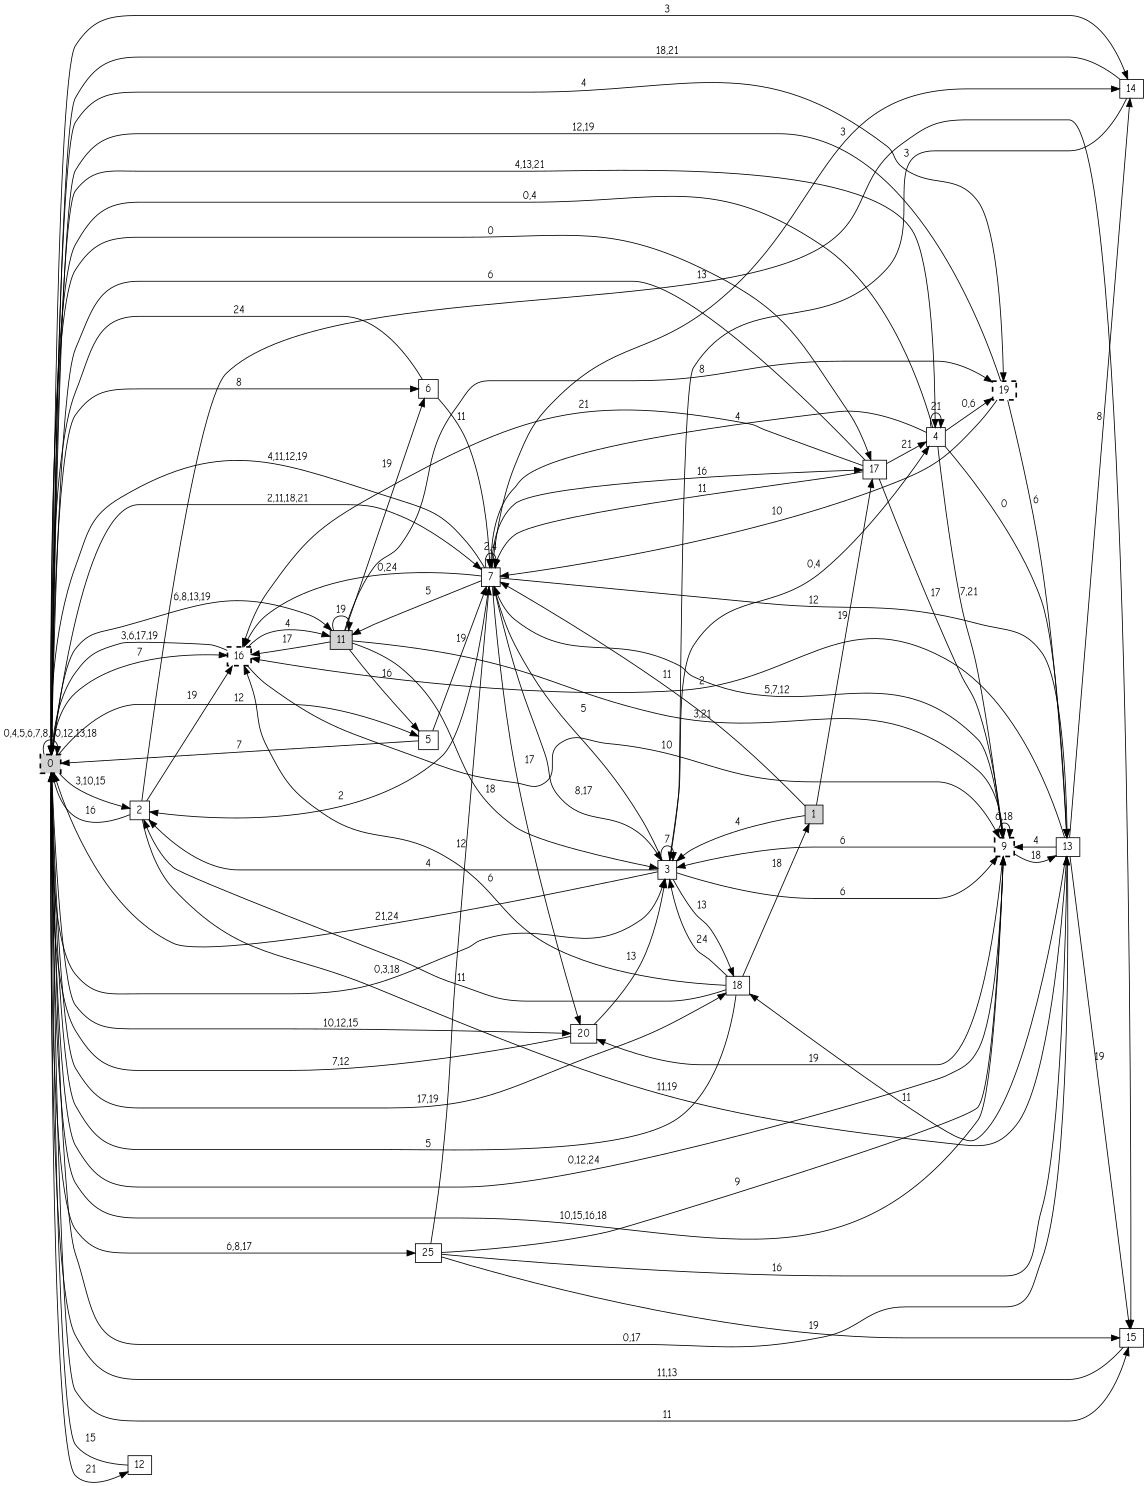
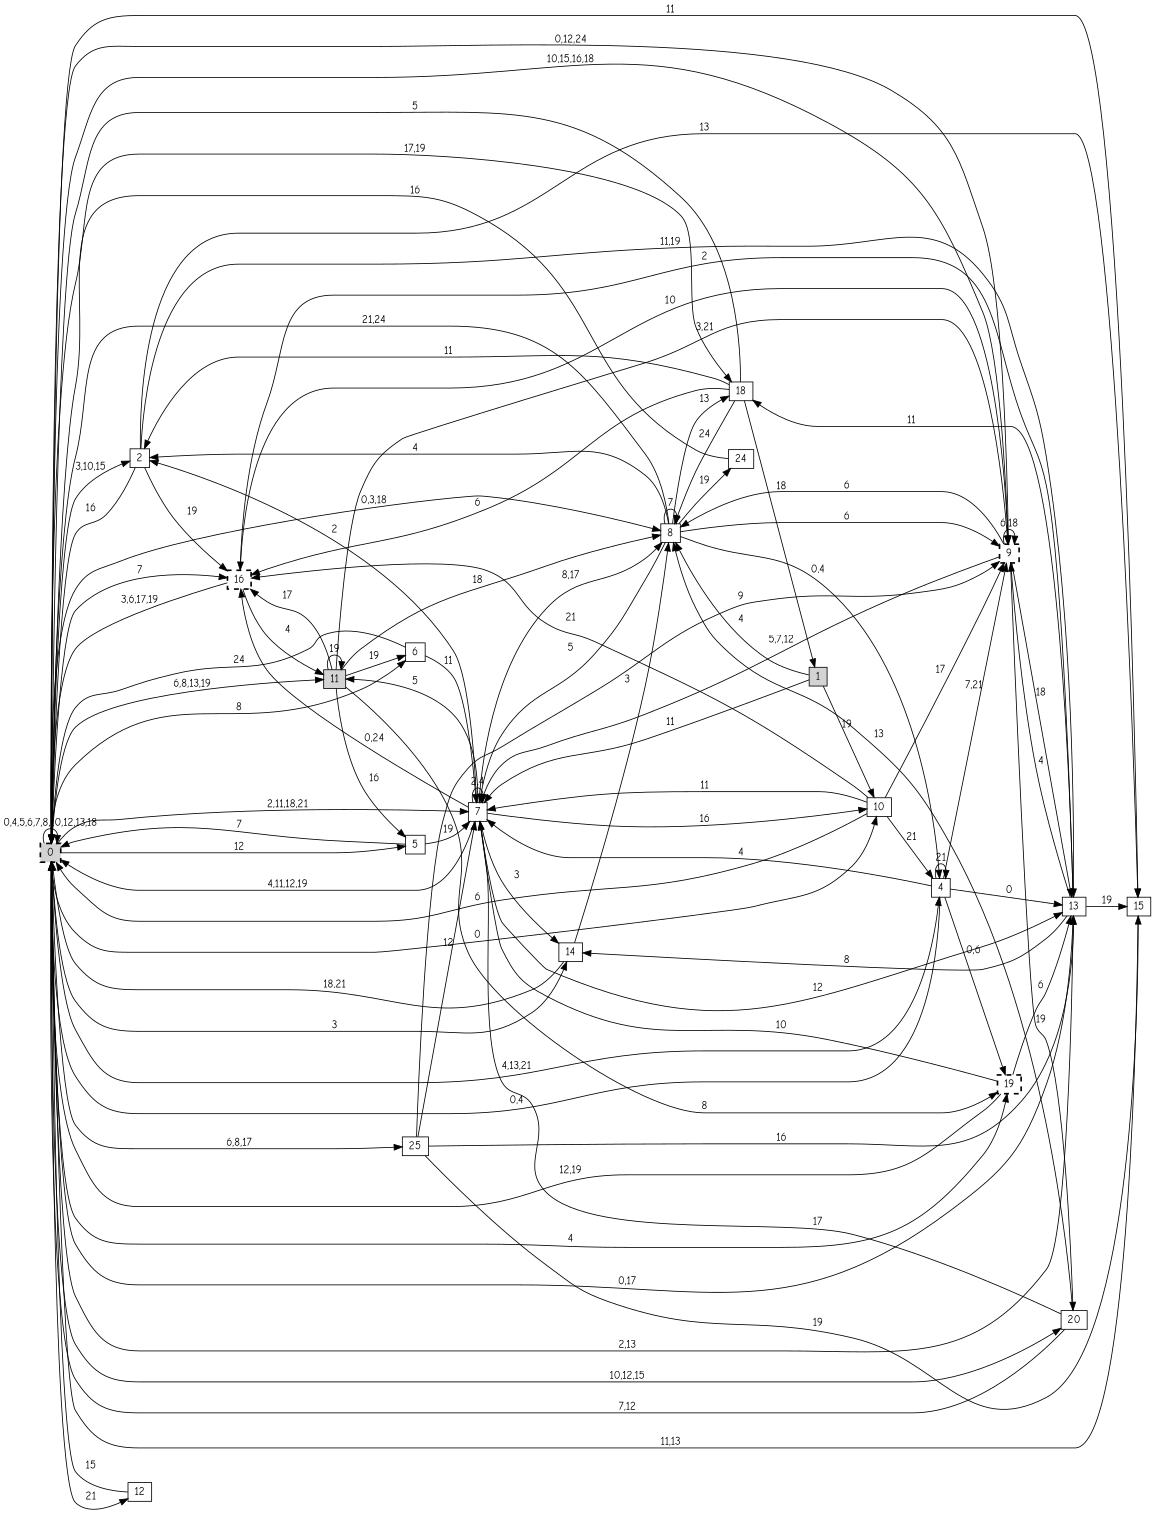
none -> (741, 459)
(875, 470) -> (879, 807)
(522, 804) -> (616, 1218)
(667, 870) -> (671, 533)
none -> (517, 1351)
